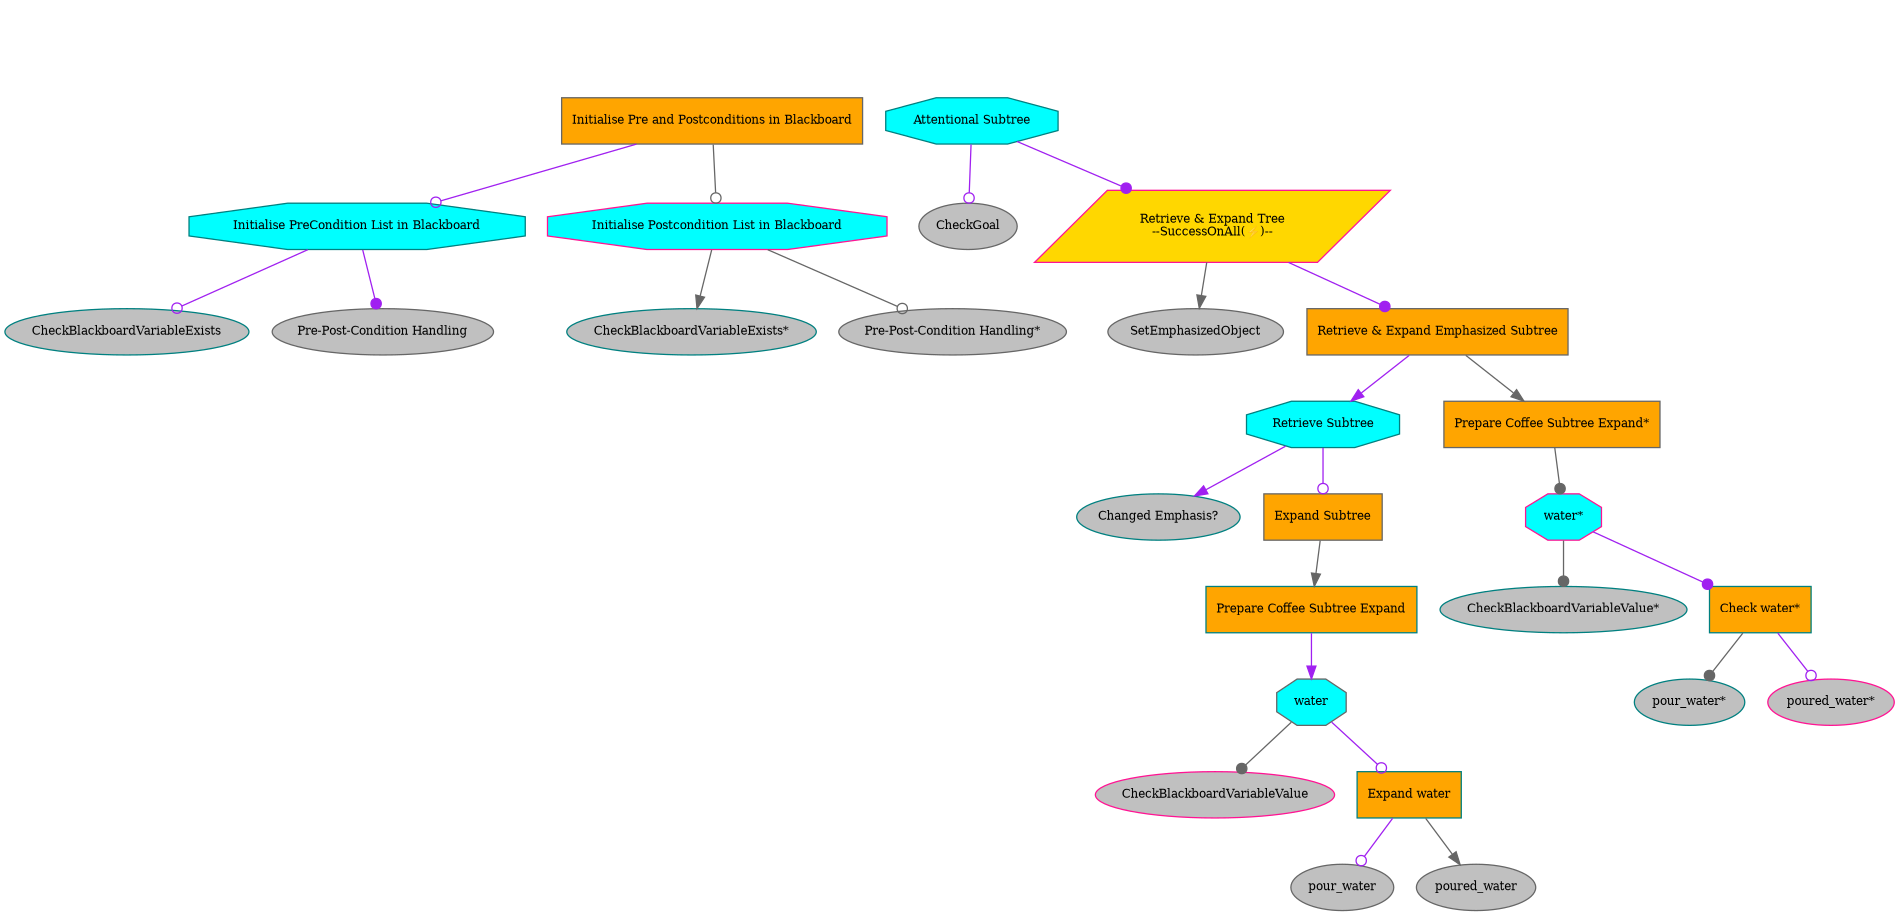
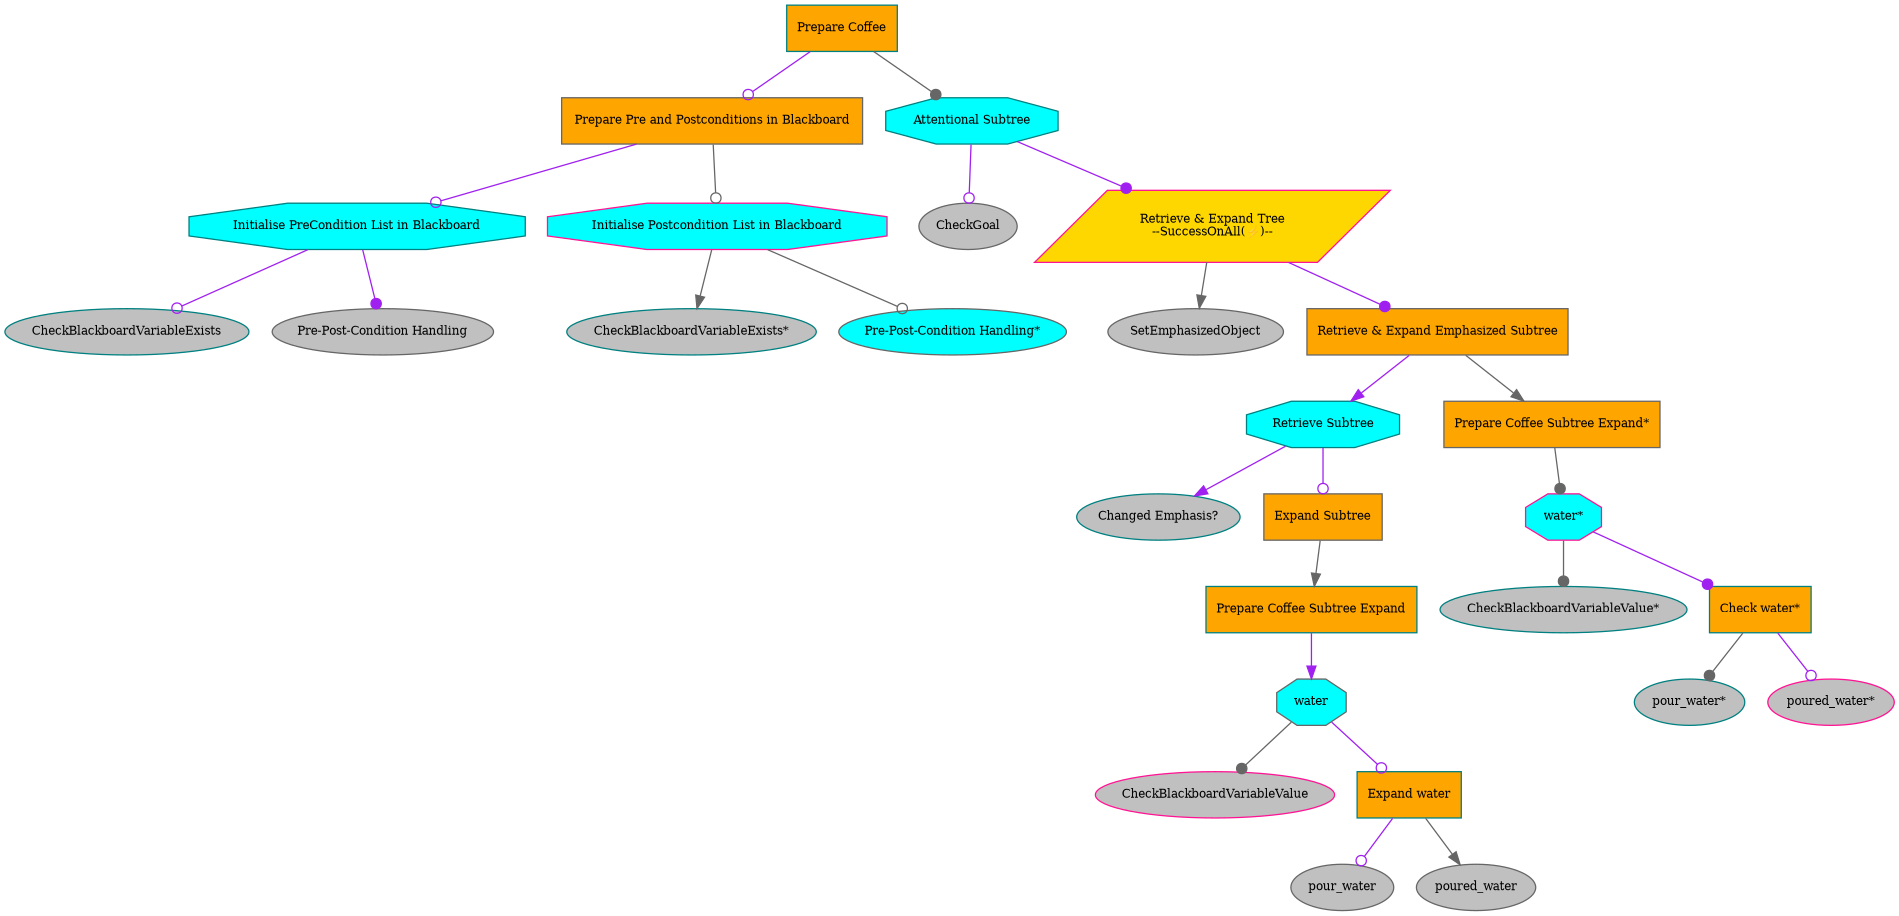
none -> (842, 28)
(712, 121) -> (712, 121)
(953, 332) -> (953, 332)
